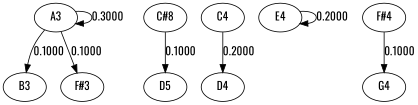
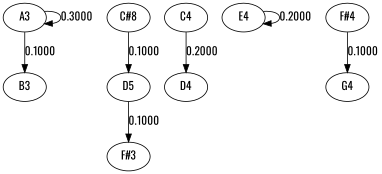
(68, 49) -> (129, 118)
